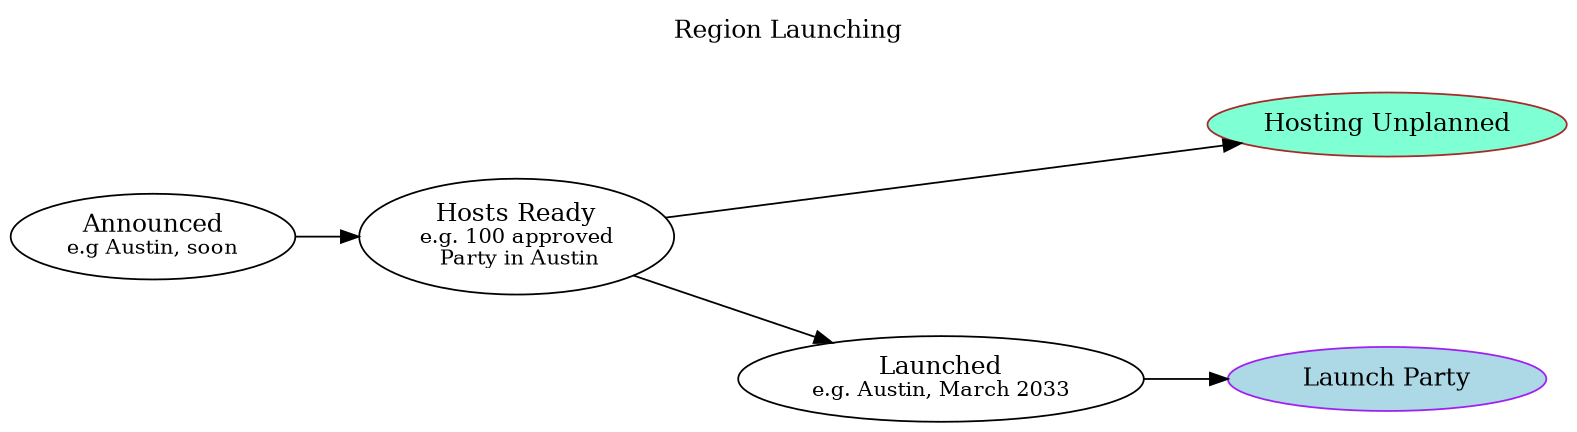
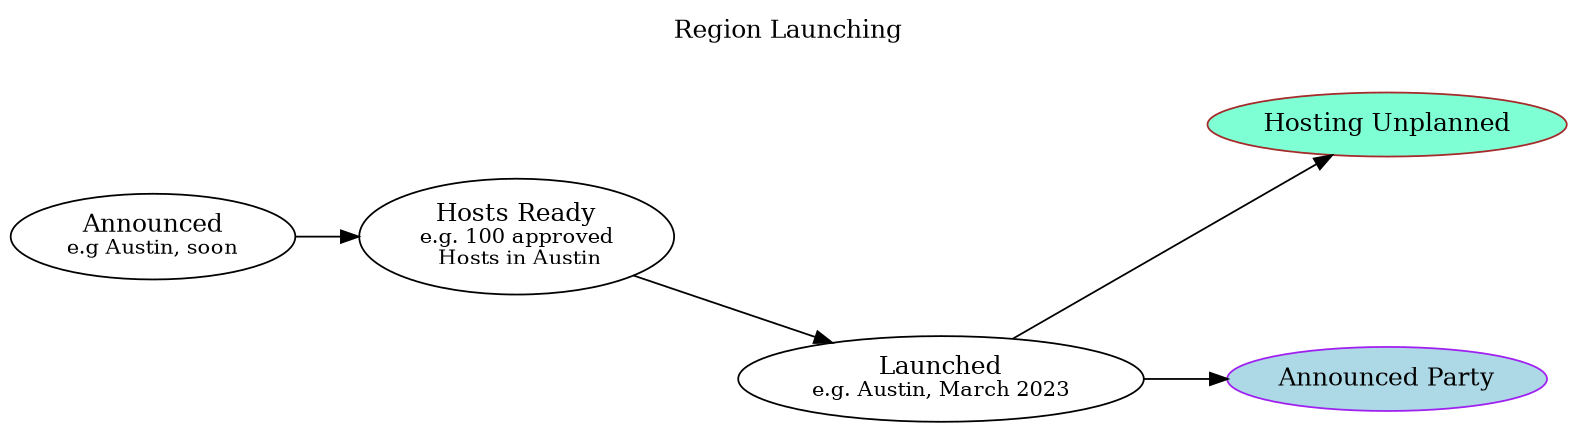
(945, 182) -> (1165, 251)
(517, 258) -> (517, 258)
(1387, 379) -> (1387, 379)
(941, 390) -> (941, 390)
